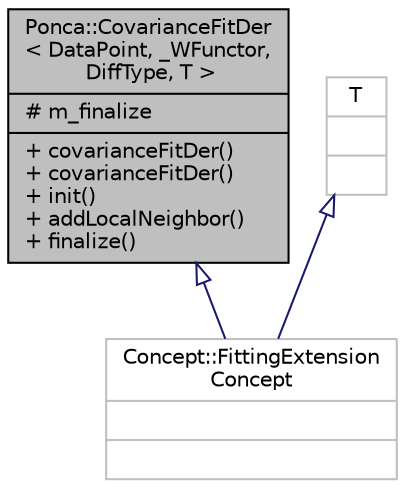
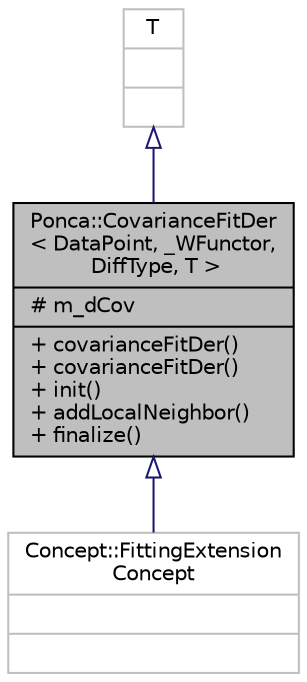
(89, 112) -> (83, 306)
(302, 277) -> (154, 175)
